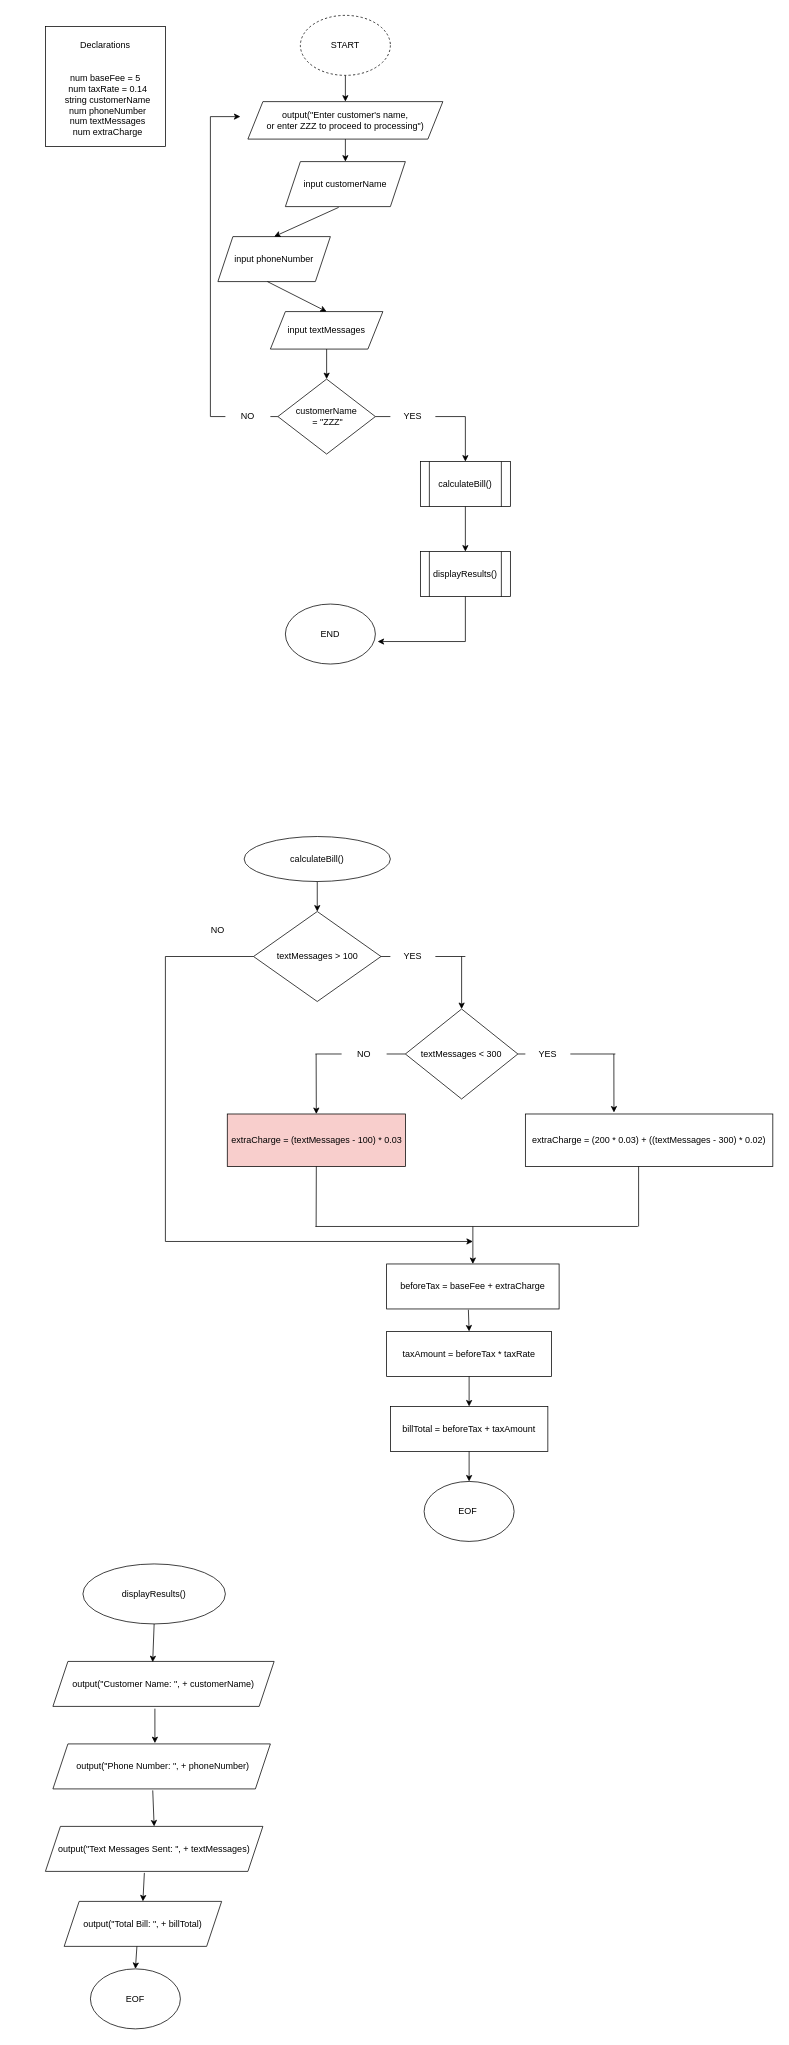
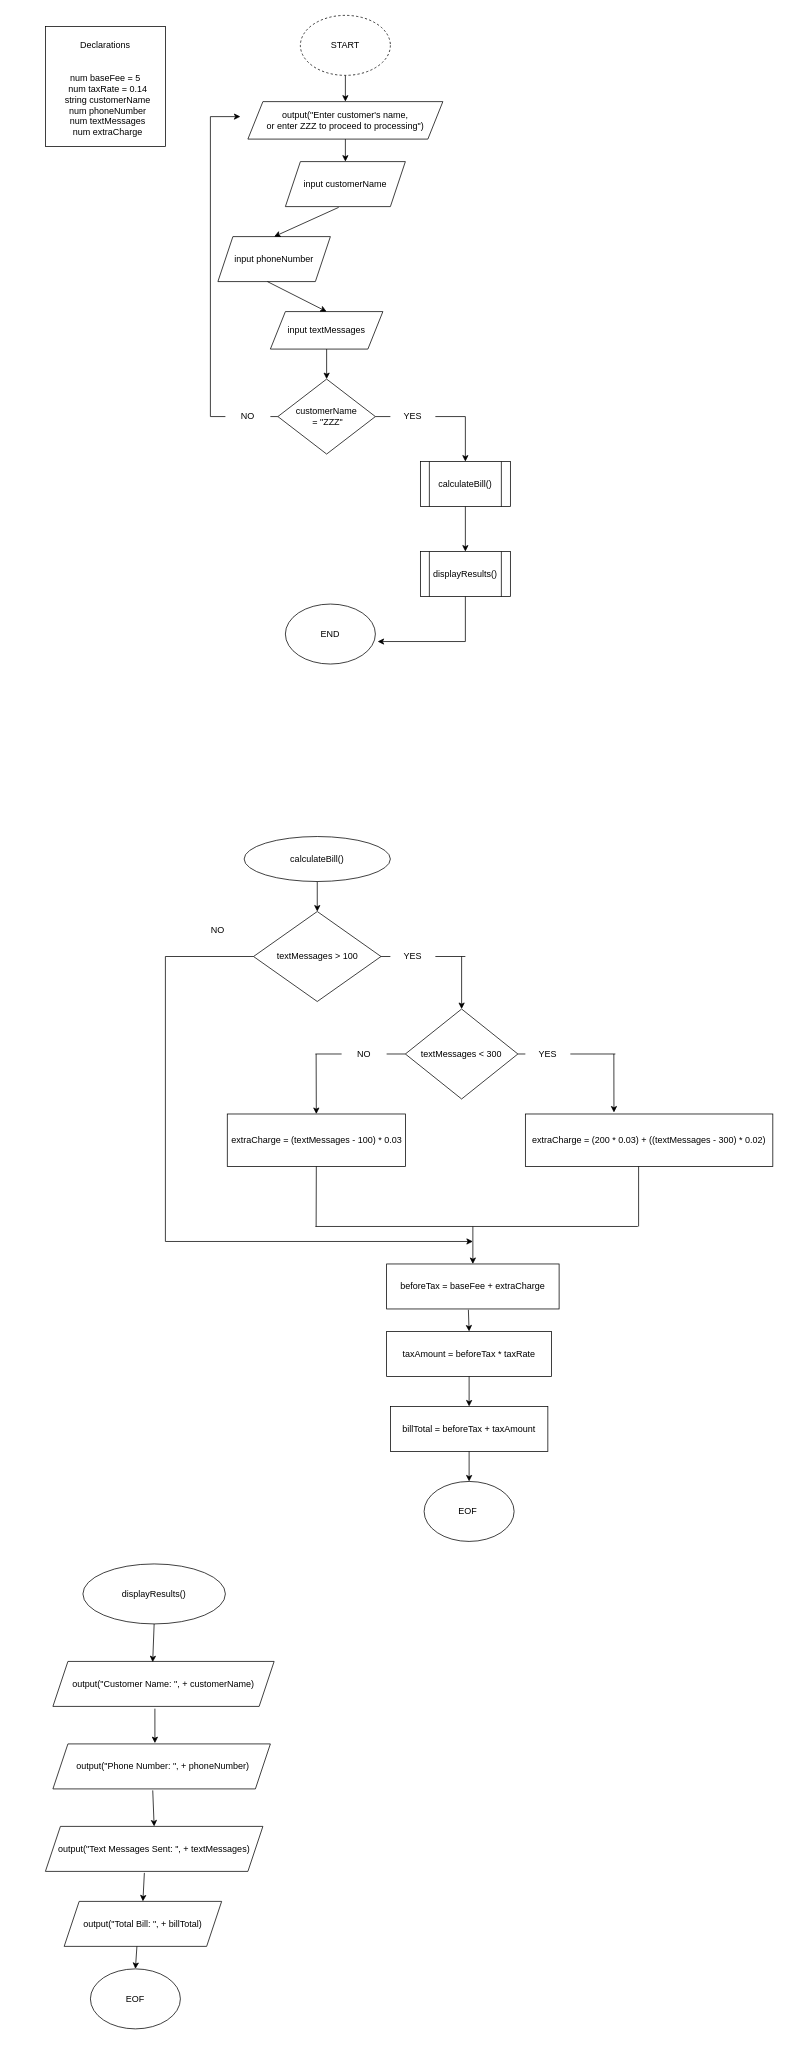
(316, 1140) -> (316, 1140)
